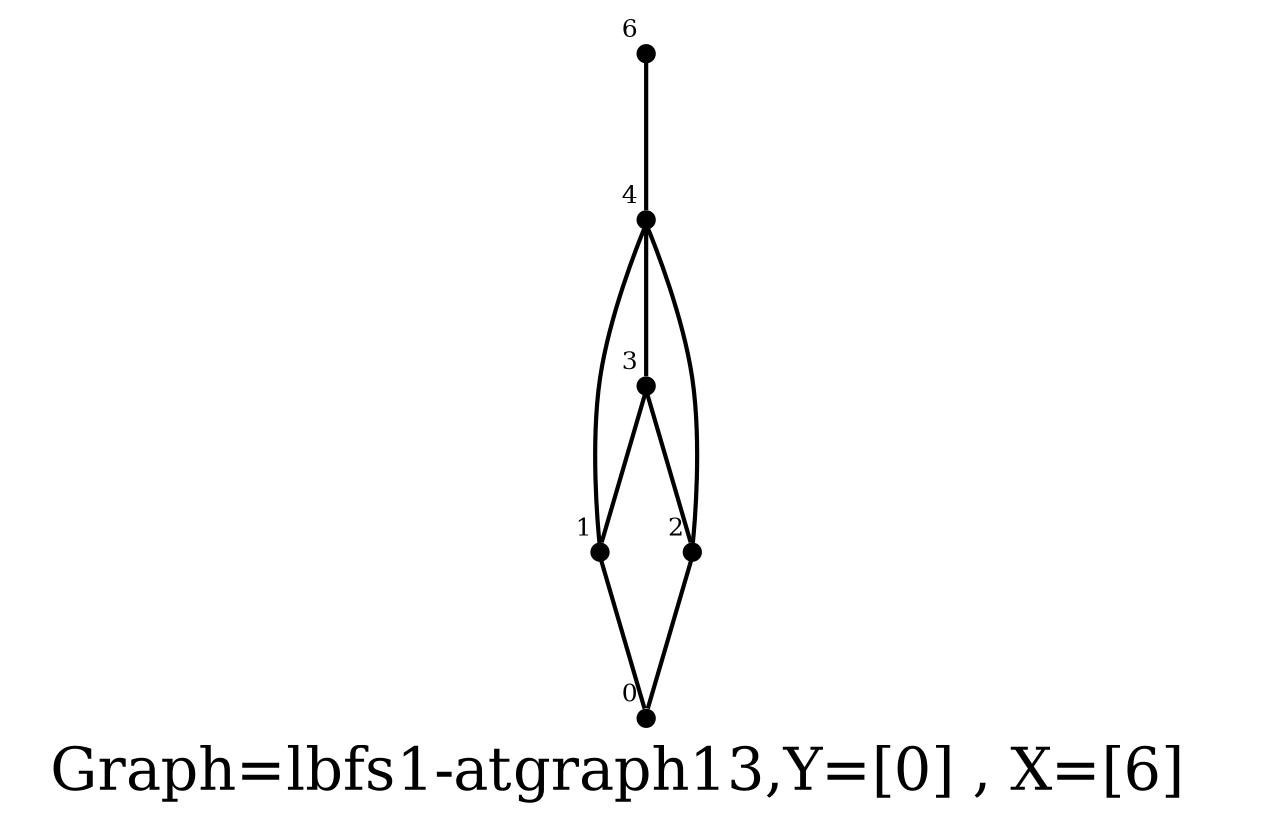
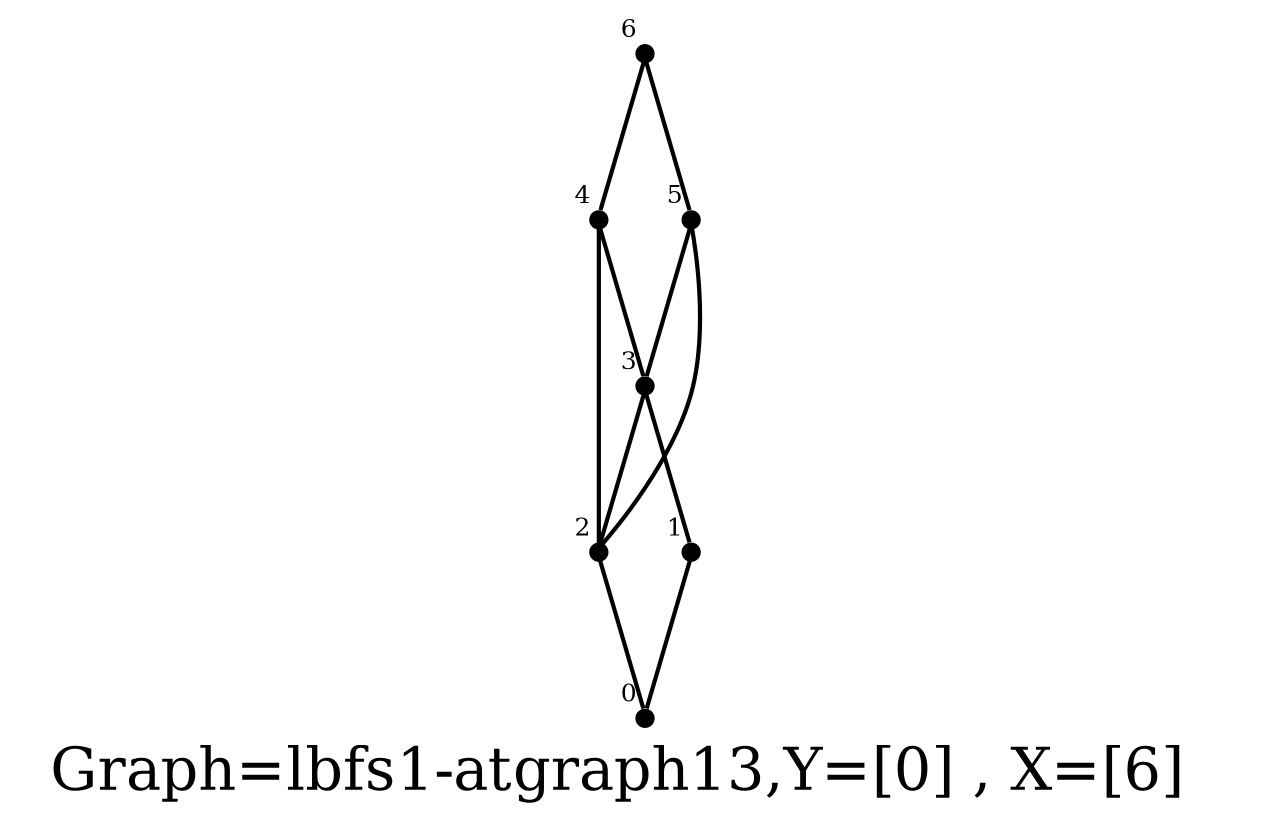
none -> (691, 220)
(600, 383) -> none
